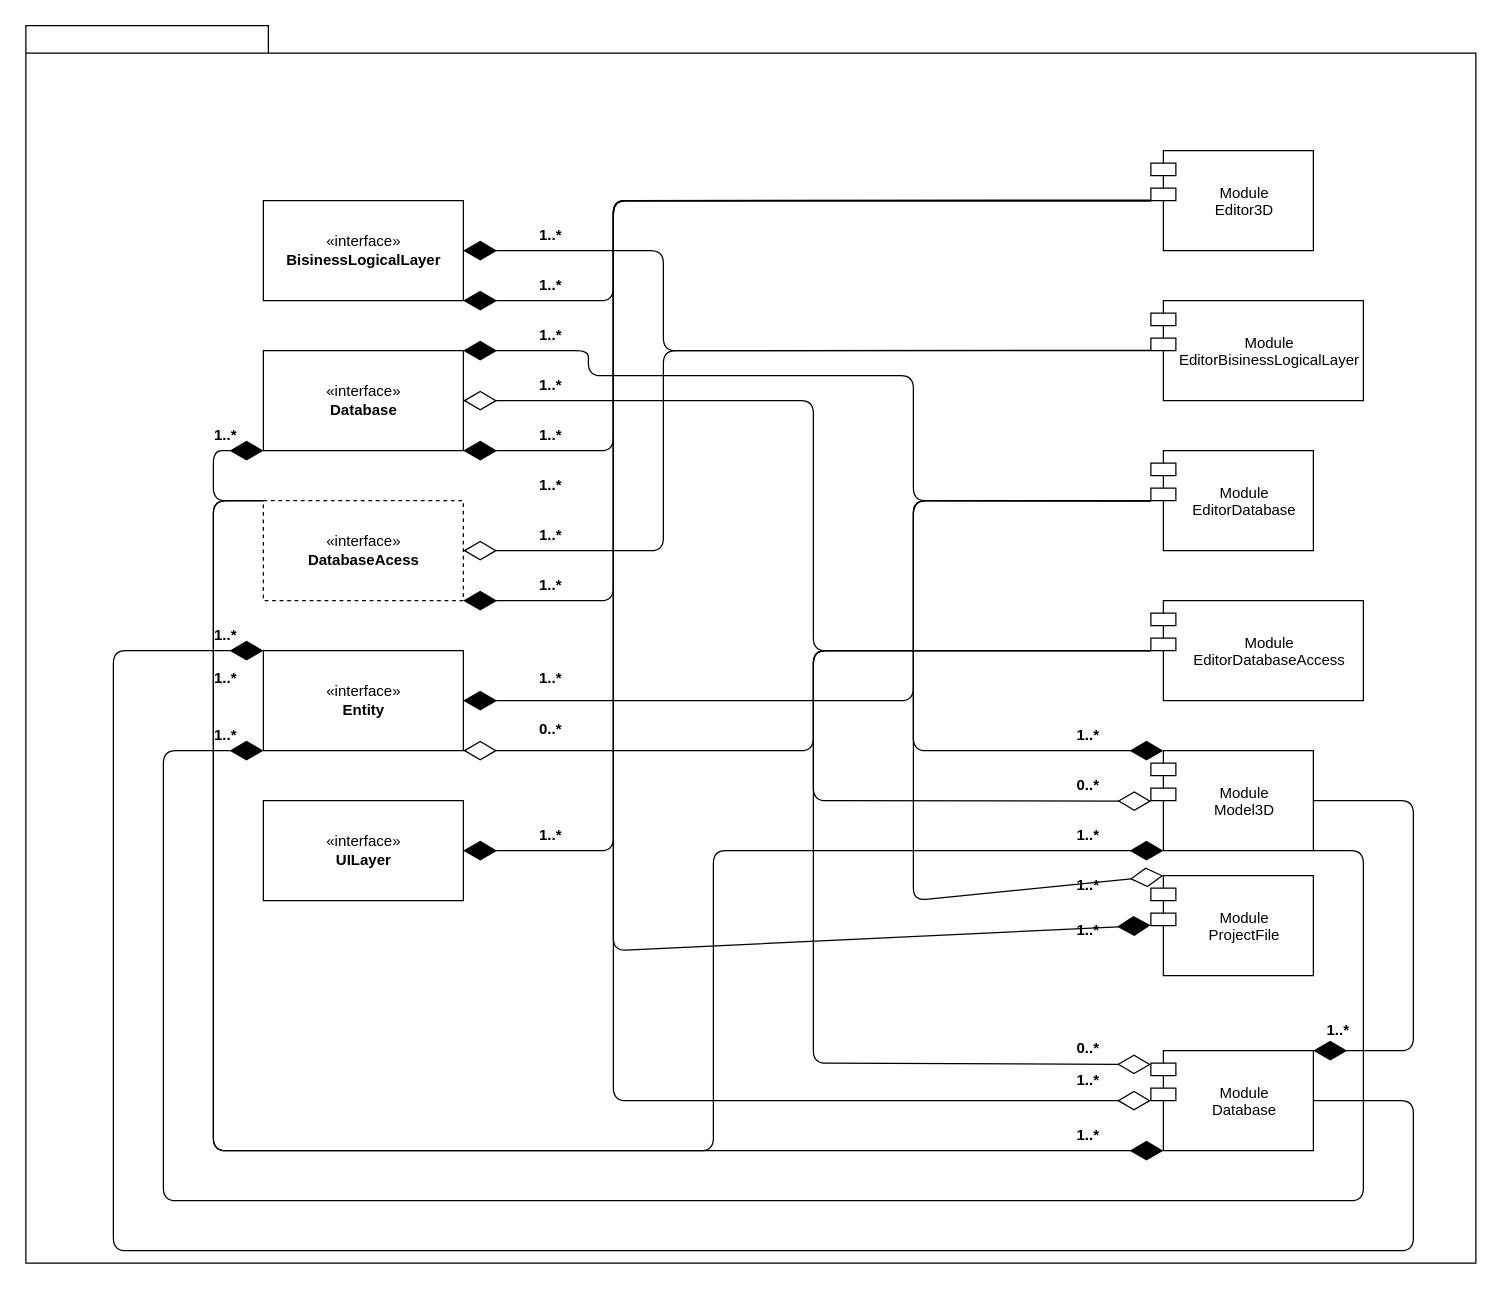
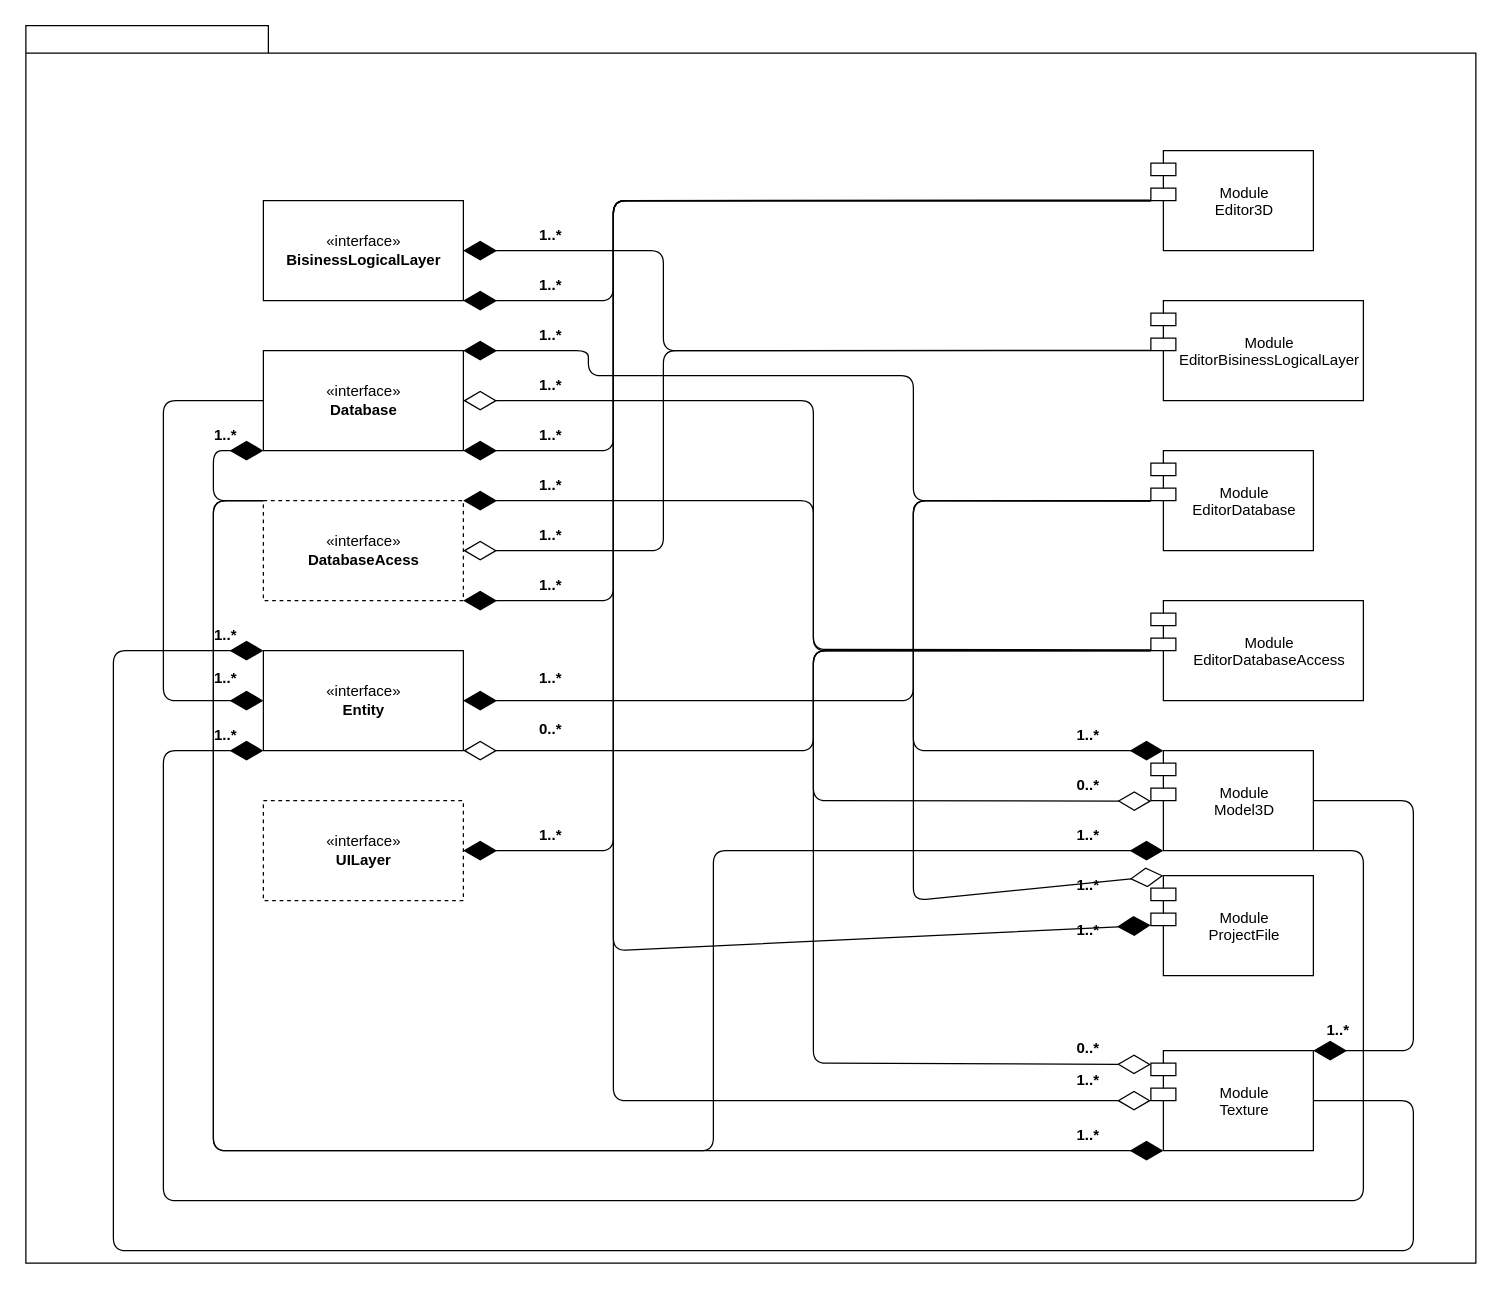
none -> (652, 501)
none -> (163, 534)
(363, 851) -> (363, 851)
(1244, 1093) -> (1244, 1093)
